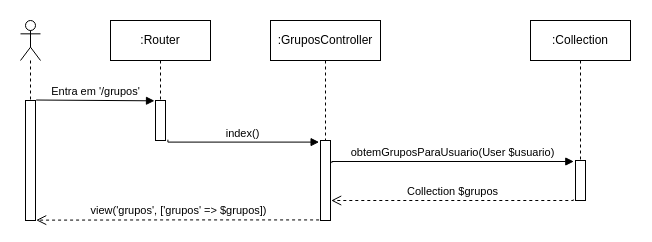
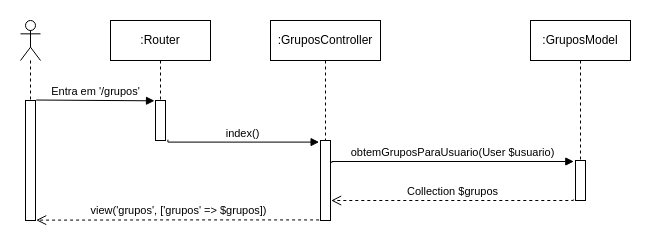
(581, 41) -> (581, 41)
